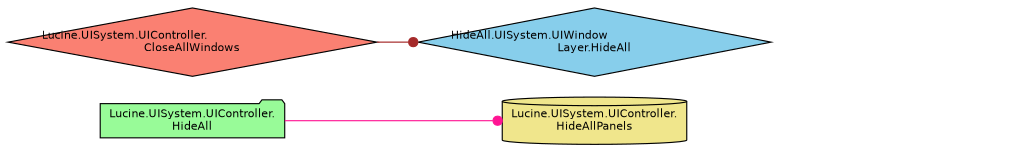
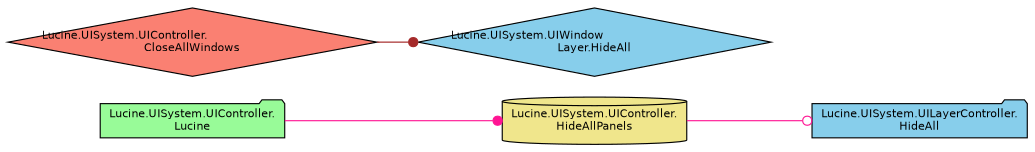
(594, 42) -> (594, 42)
(192, 121) -> (192, 121)
none -> (920, 121)
